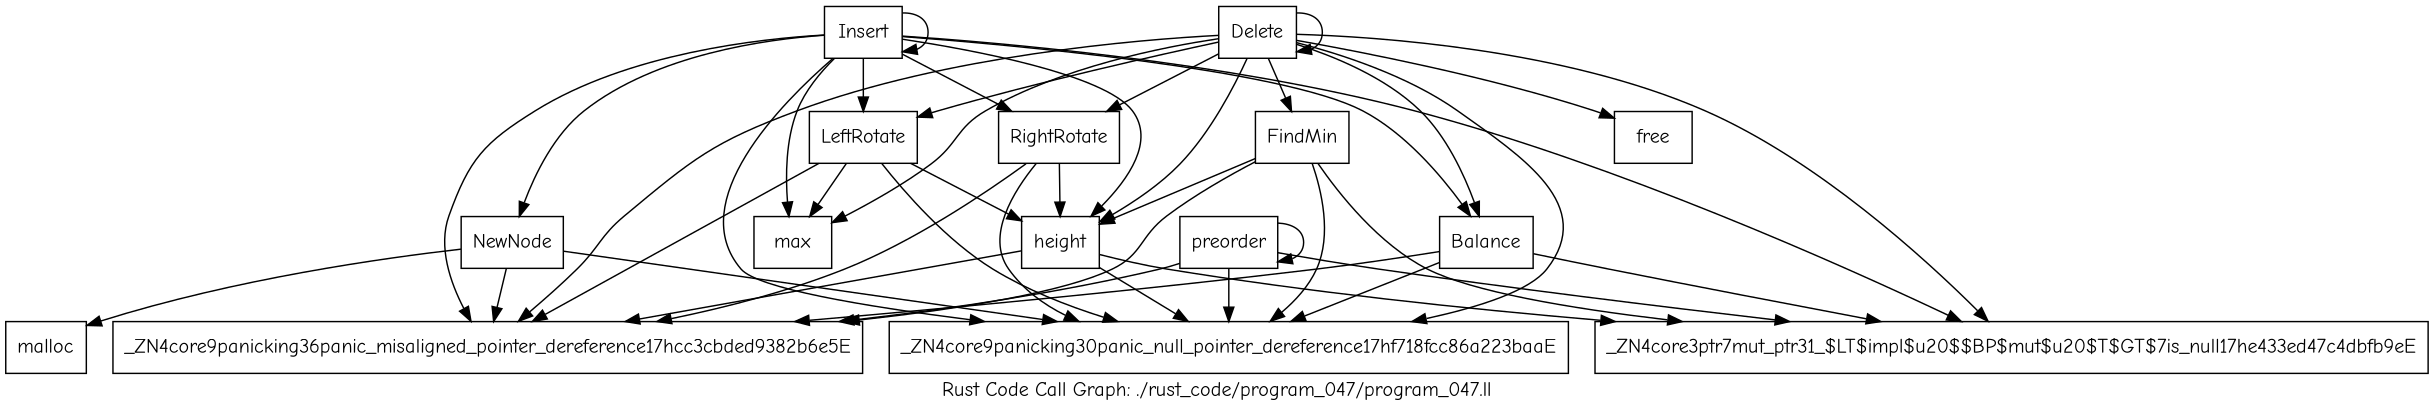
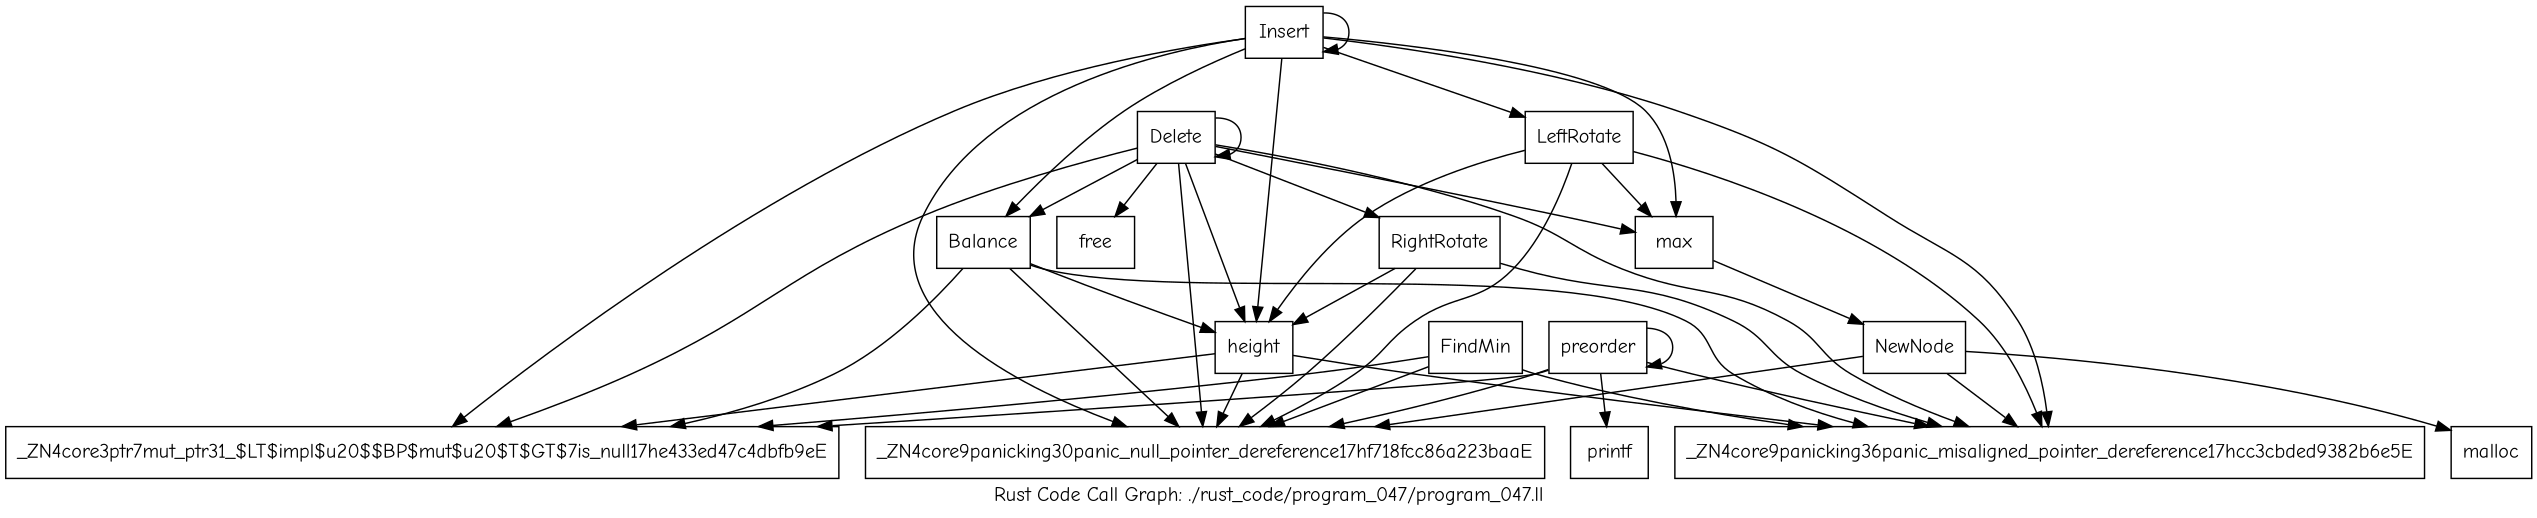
(1274, 71) -> none
(646, 75) -> (1781, 290)
(1075, 75) -> none
(951, 79) -> none
(1184, 188) -> (1116, 296)
none -> (1609, 453)
